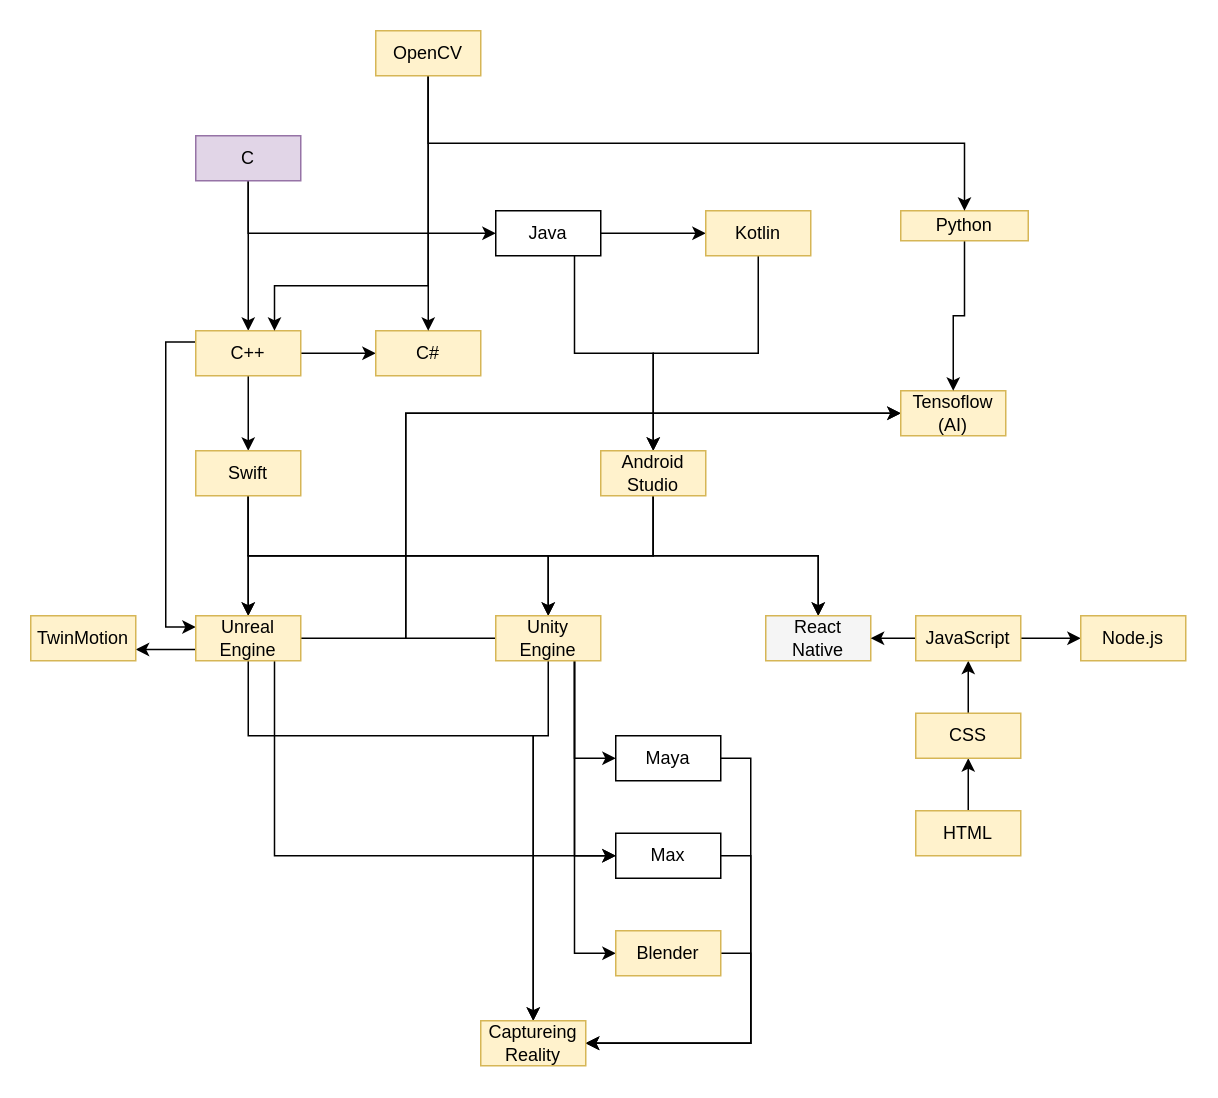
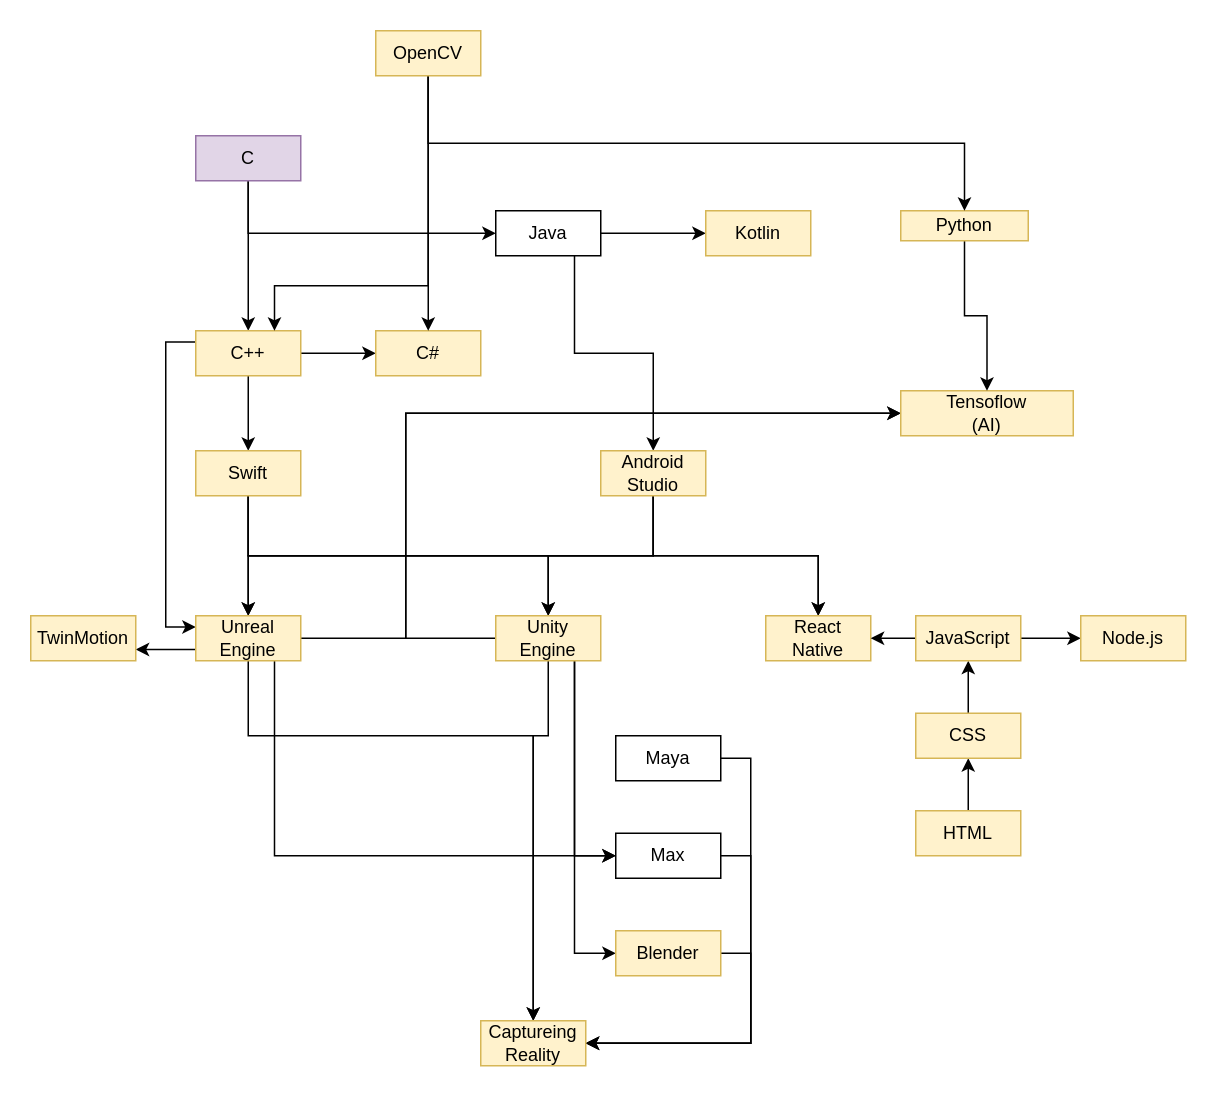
(756, 353) -> none
(953, 413) -> (987, 413)
(818, 638) -> (818, 638)
(591, 758) -> none
